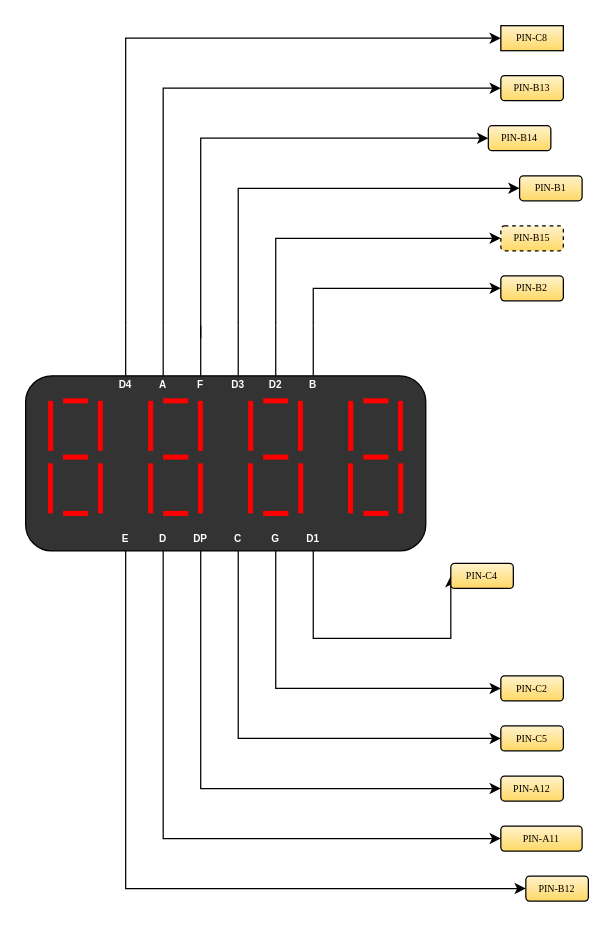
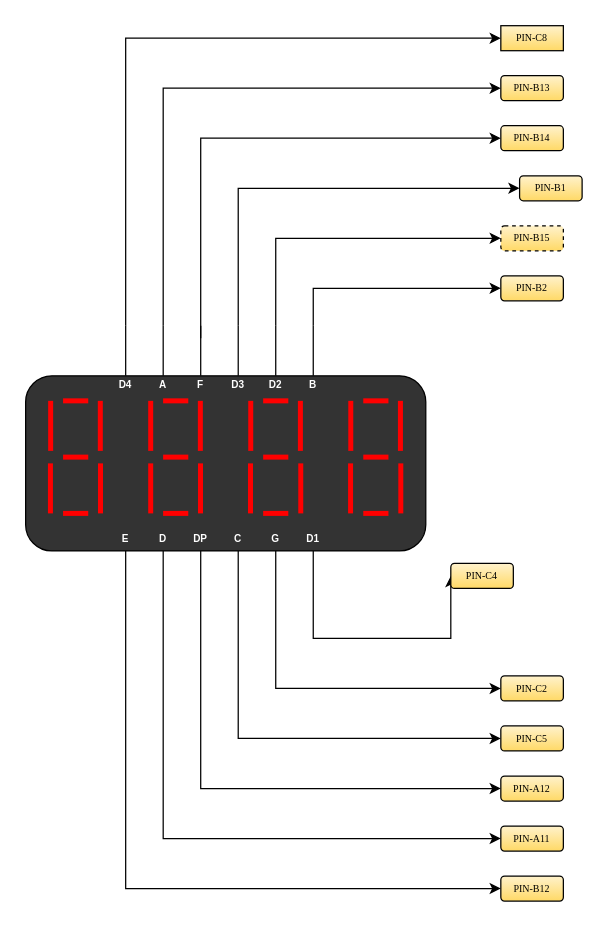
(519, 138) -> (532, 138)
(541, 838) -> (532, 838)
(557, 888) -> (532, 888)
